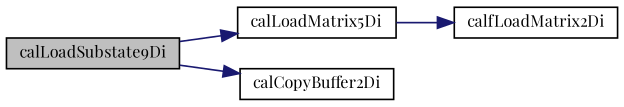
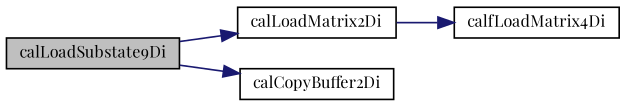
(317, 23) -> (317, 23)
(536, 23) -> (537, 23)
